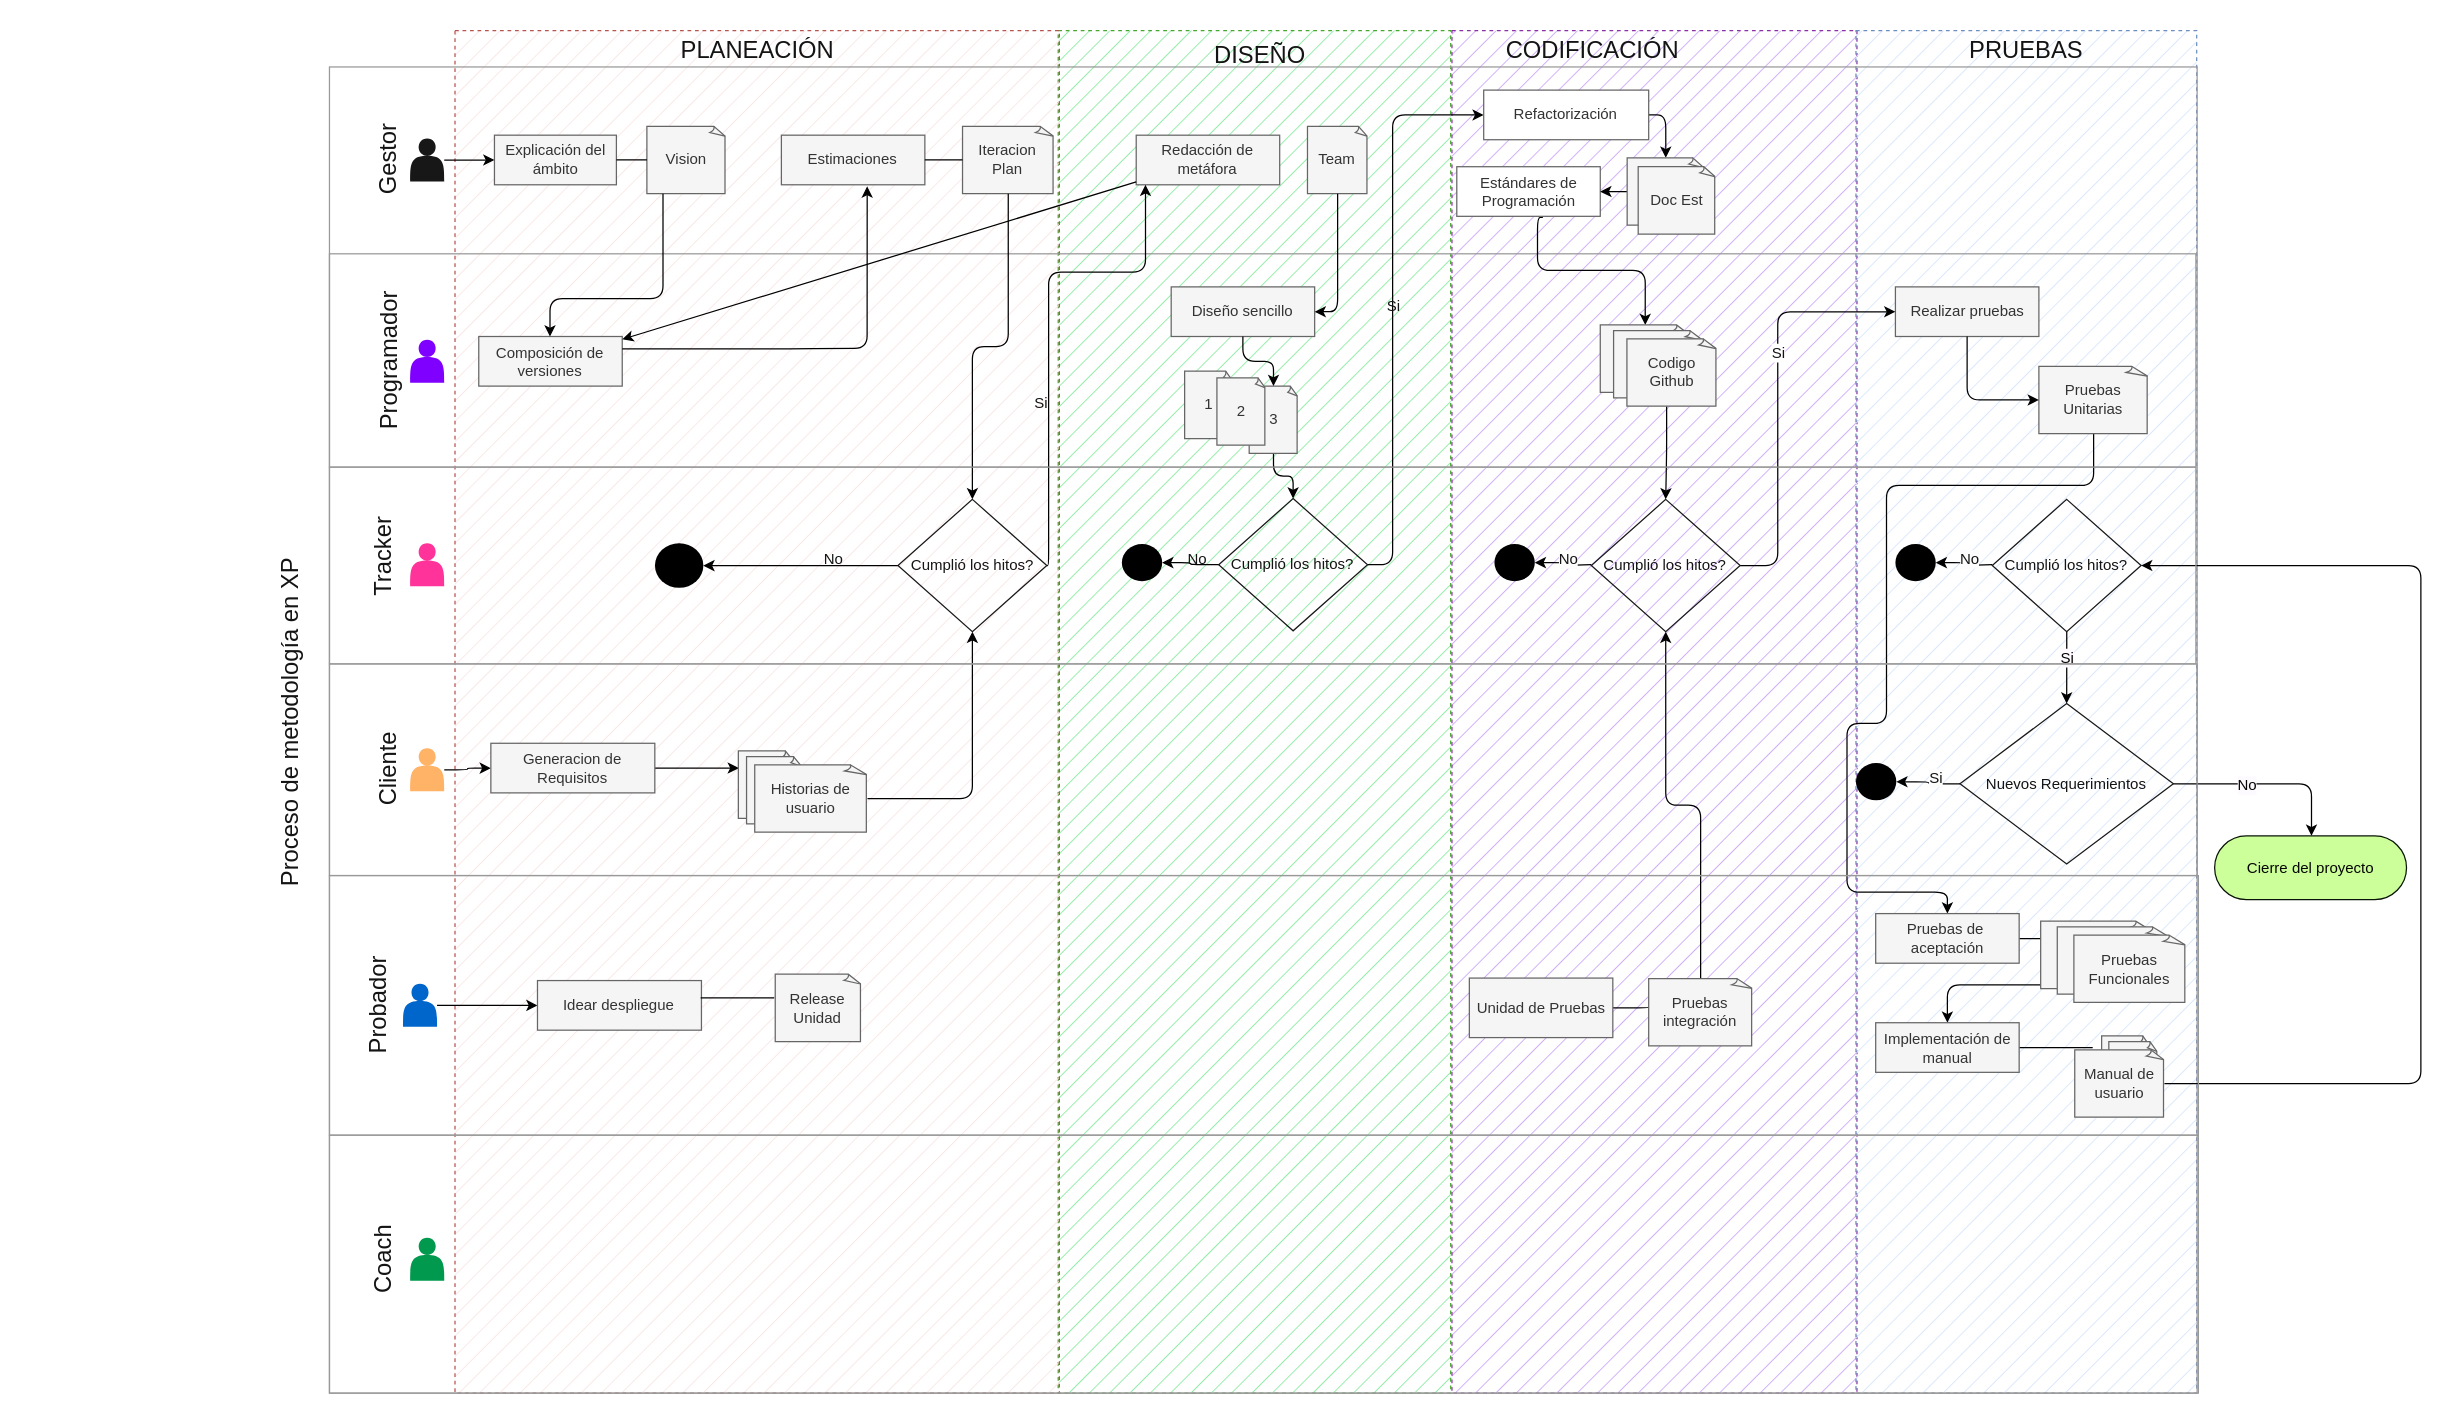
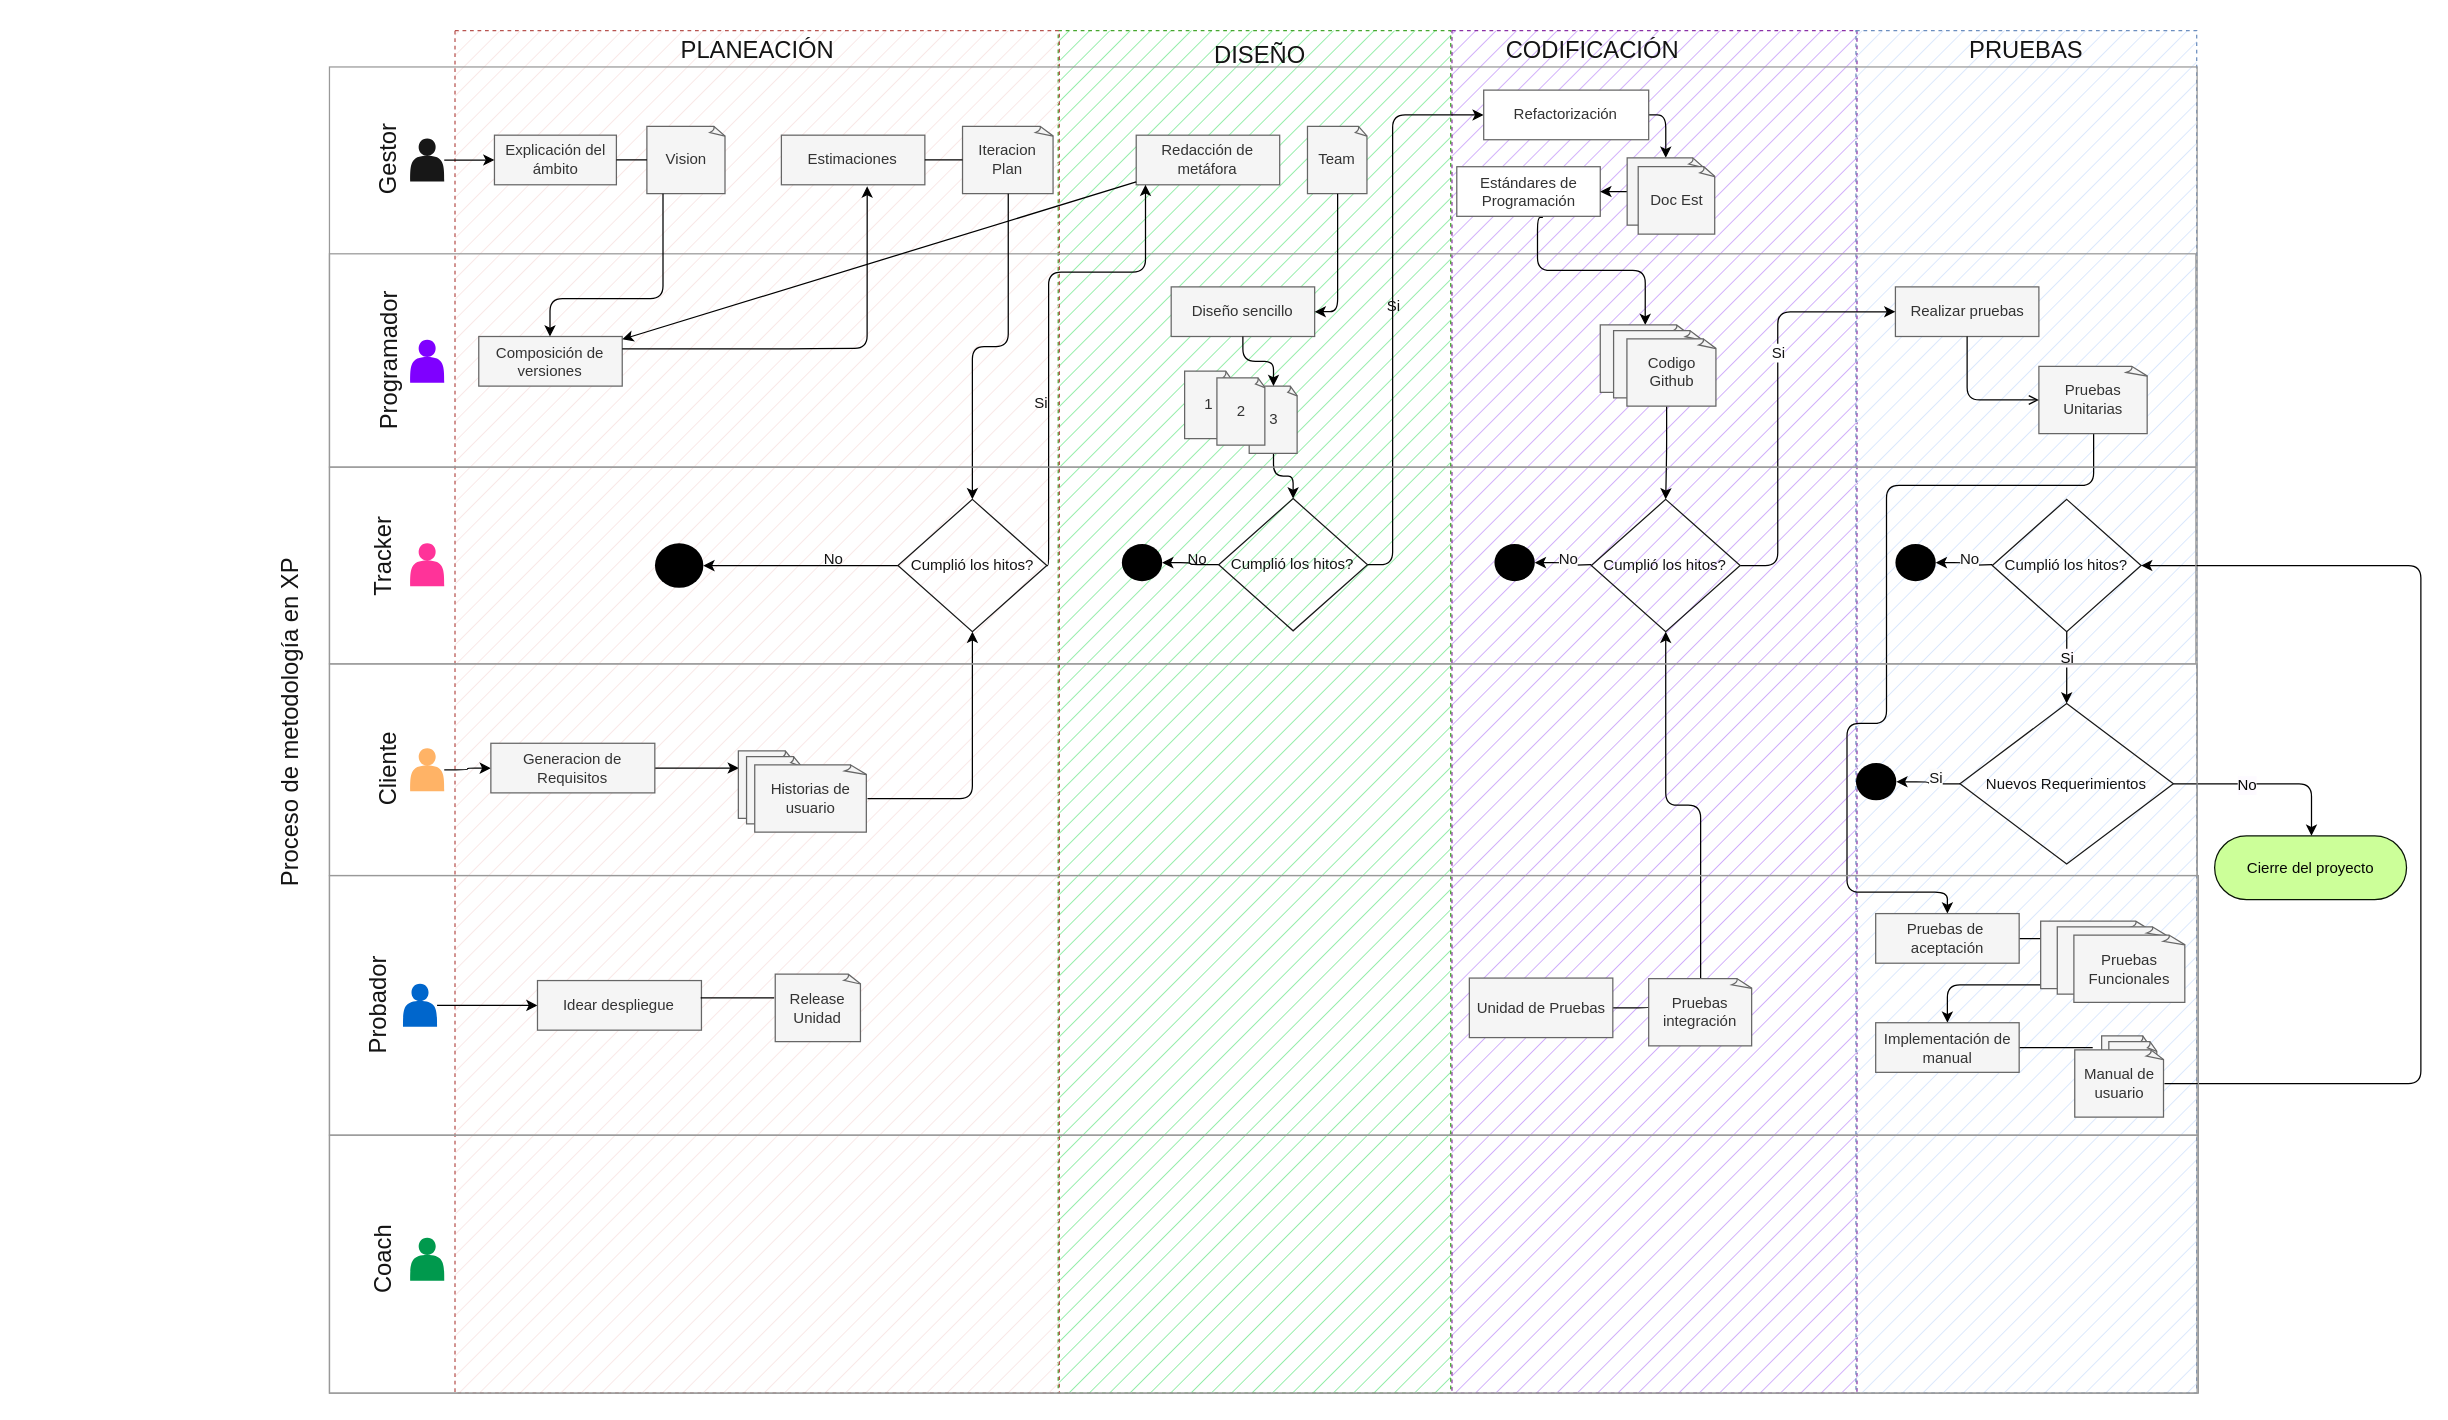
(2029, 400) -> (2030, 400)
